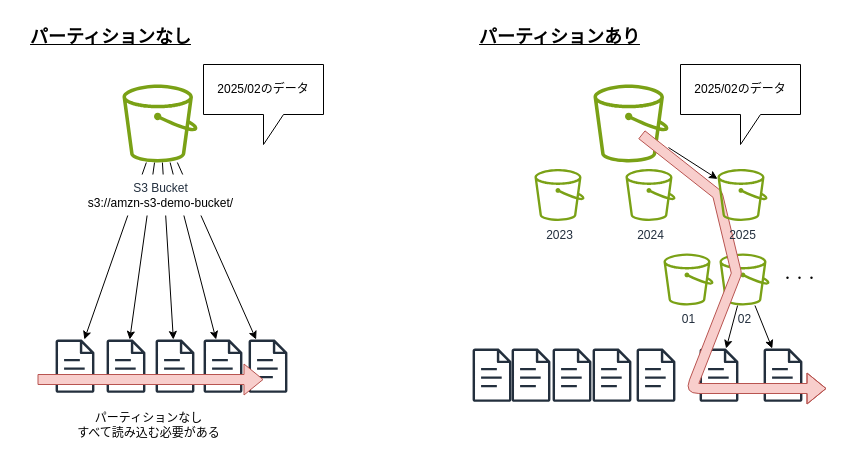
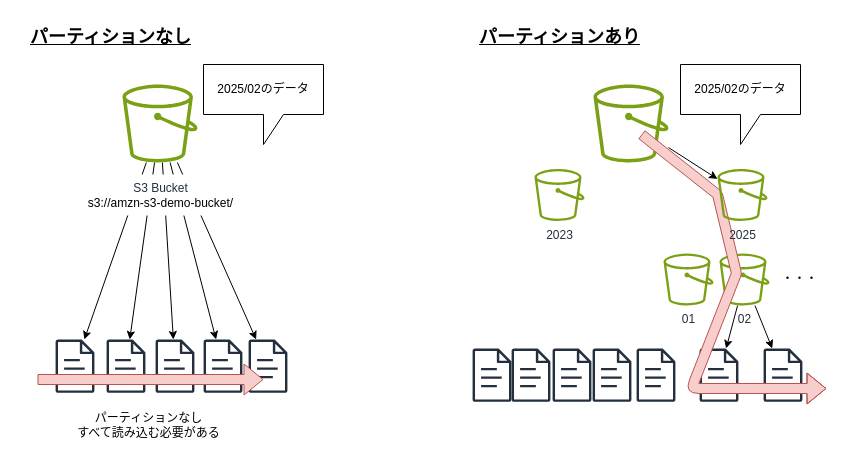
(651, 195) -> none
